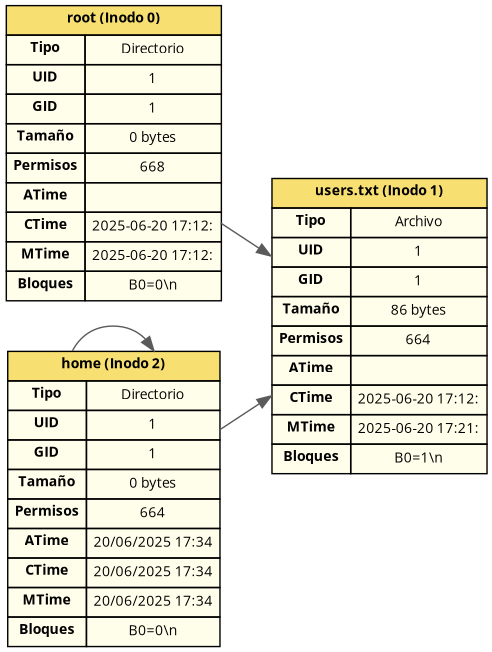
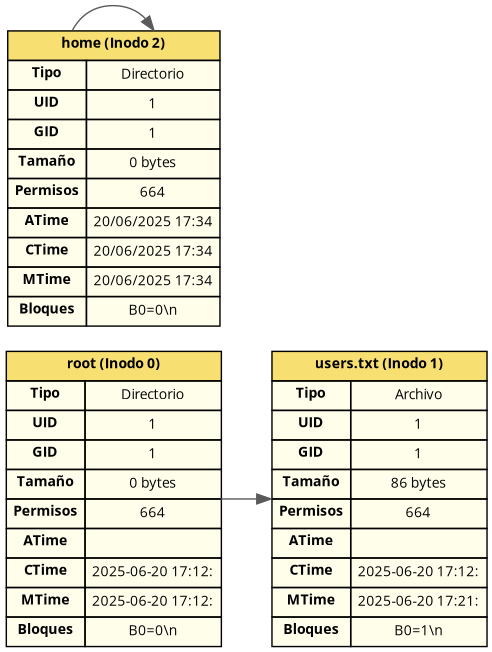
(153, 167) -> (153, 513)
(239, 417) -> none
